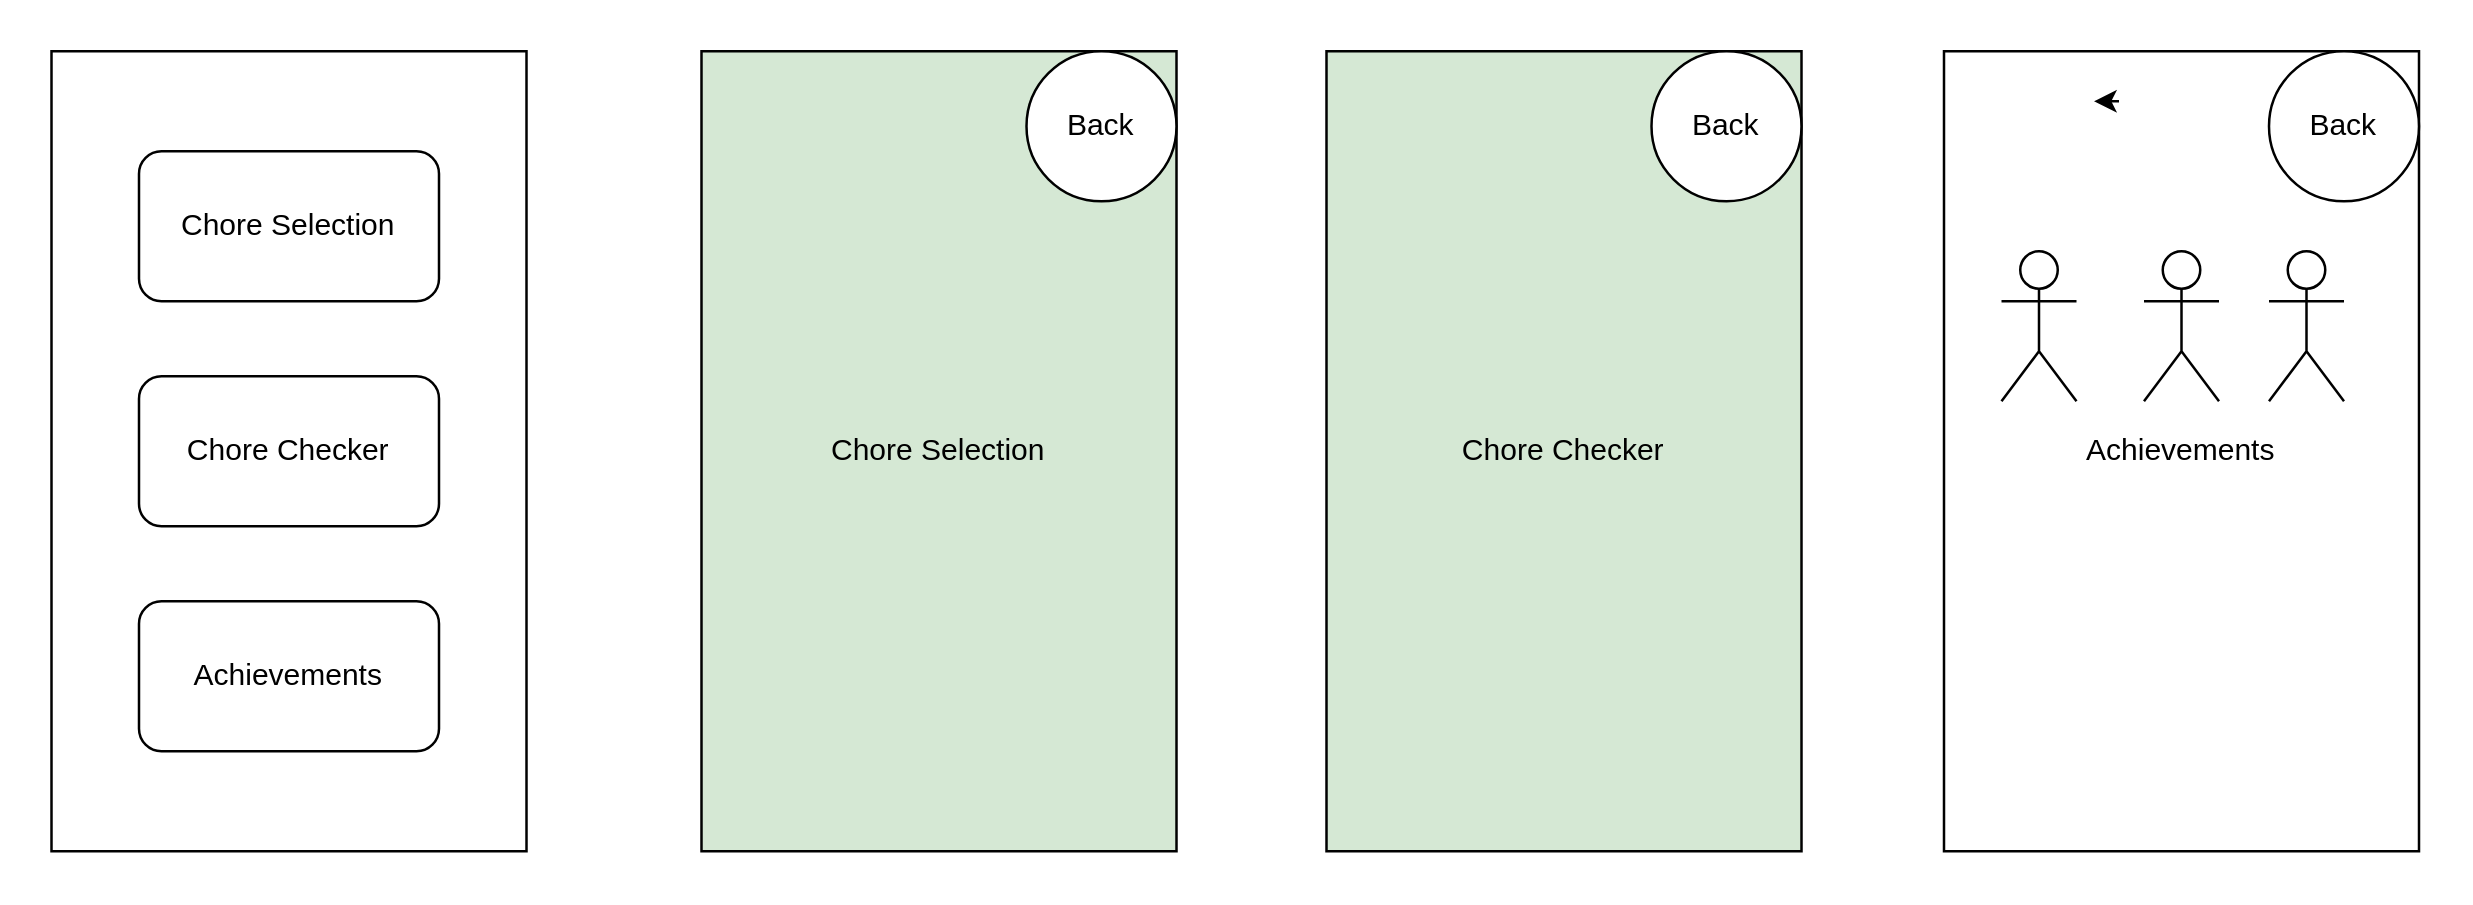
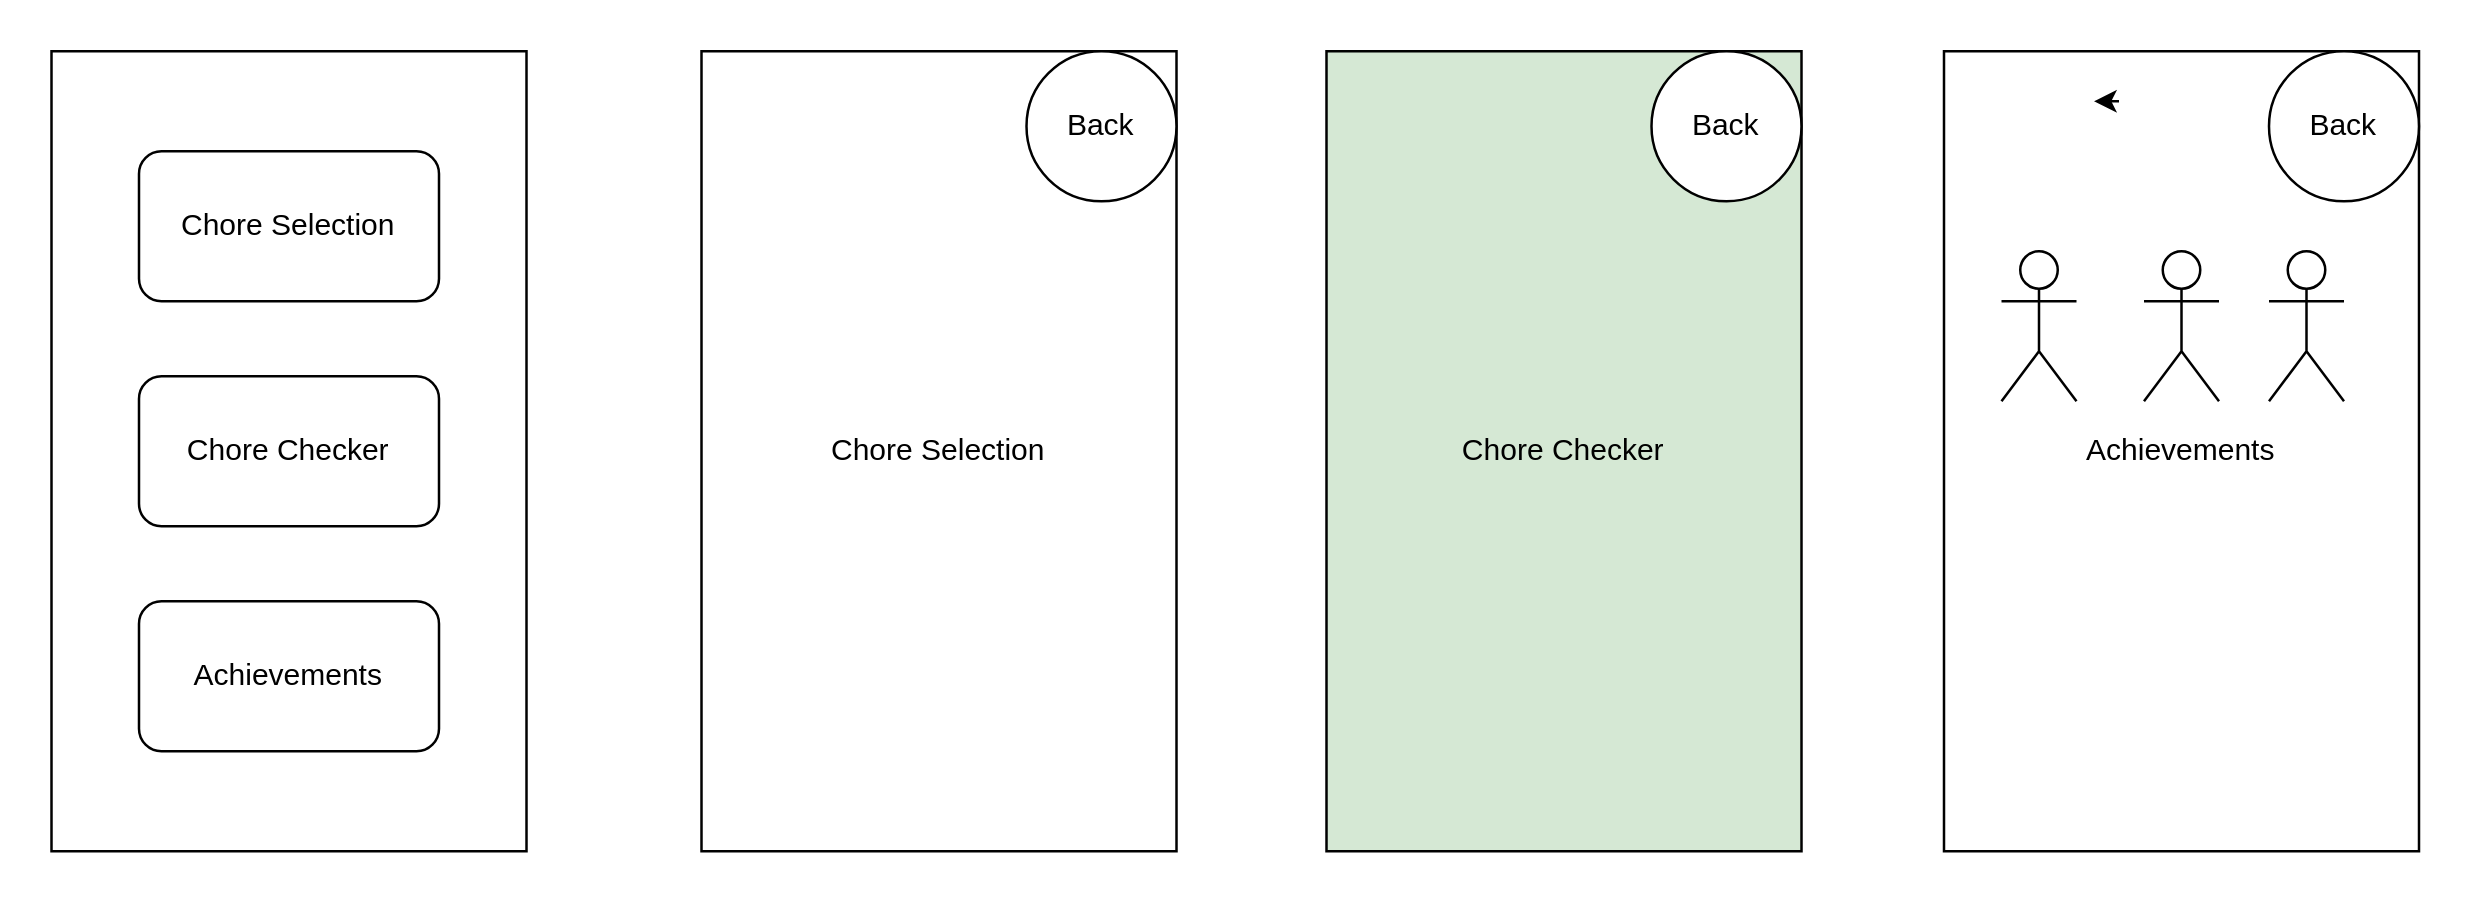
(939, 451) -> (939, 451)
